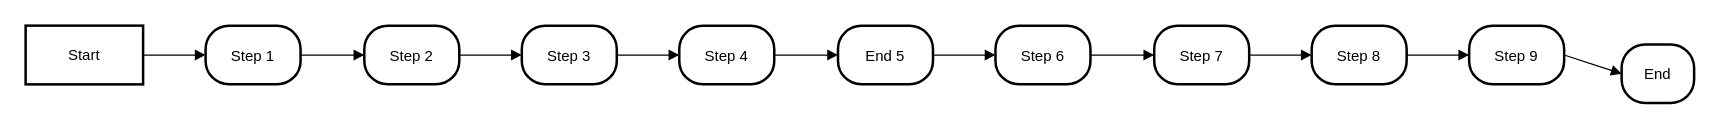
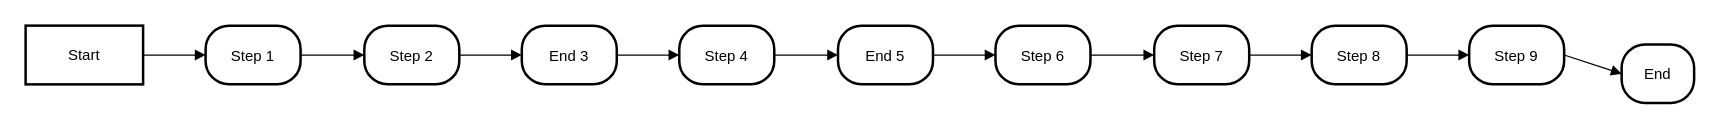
(569, 56) -> (569, 56)
